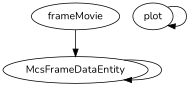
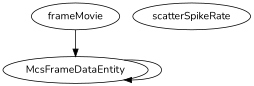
(153, 16) -> none
none -> (192, 16)
